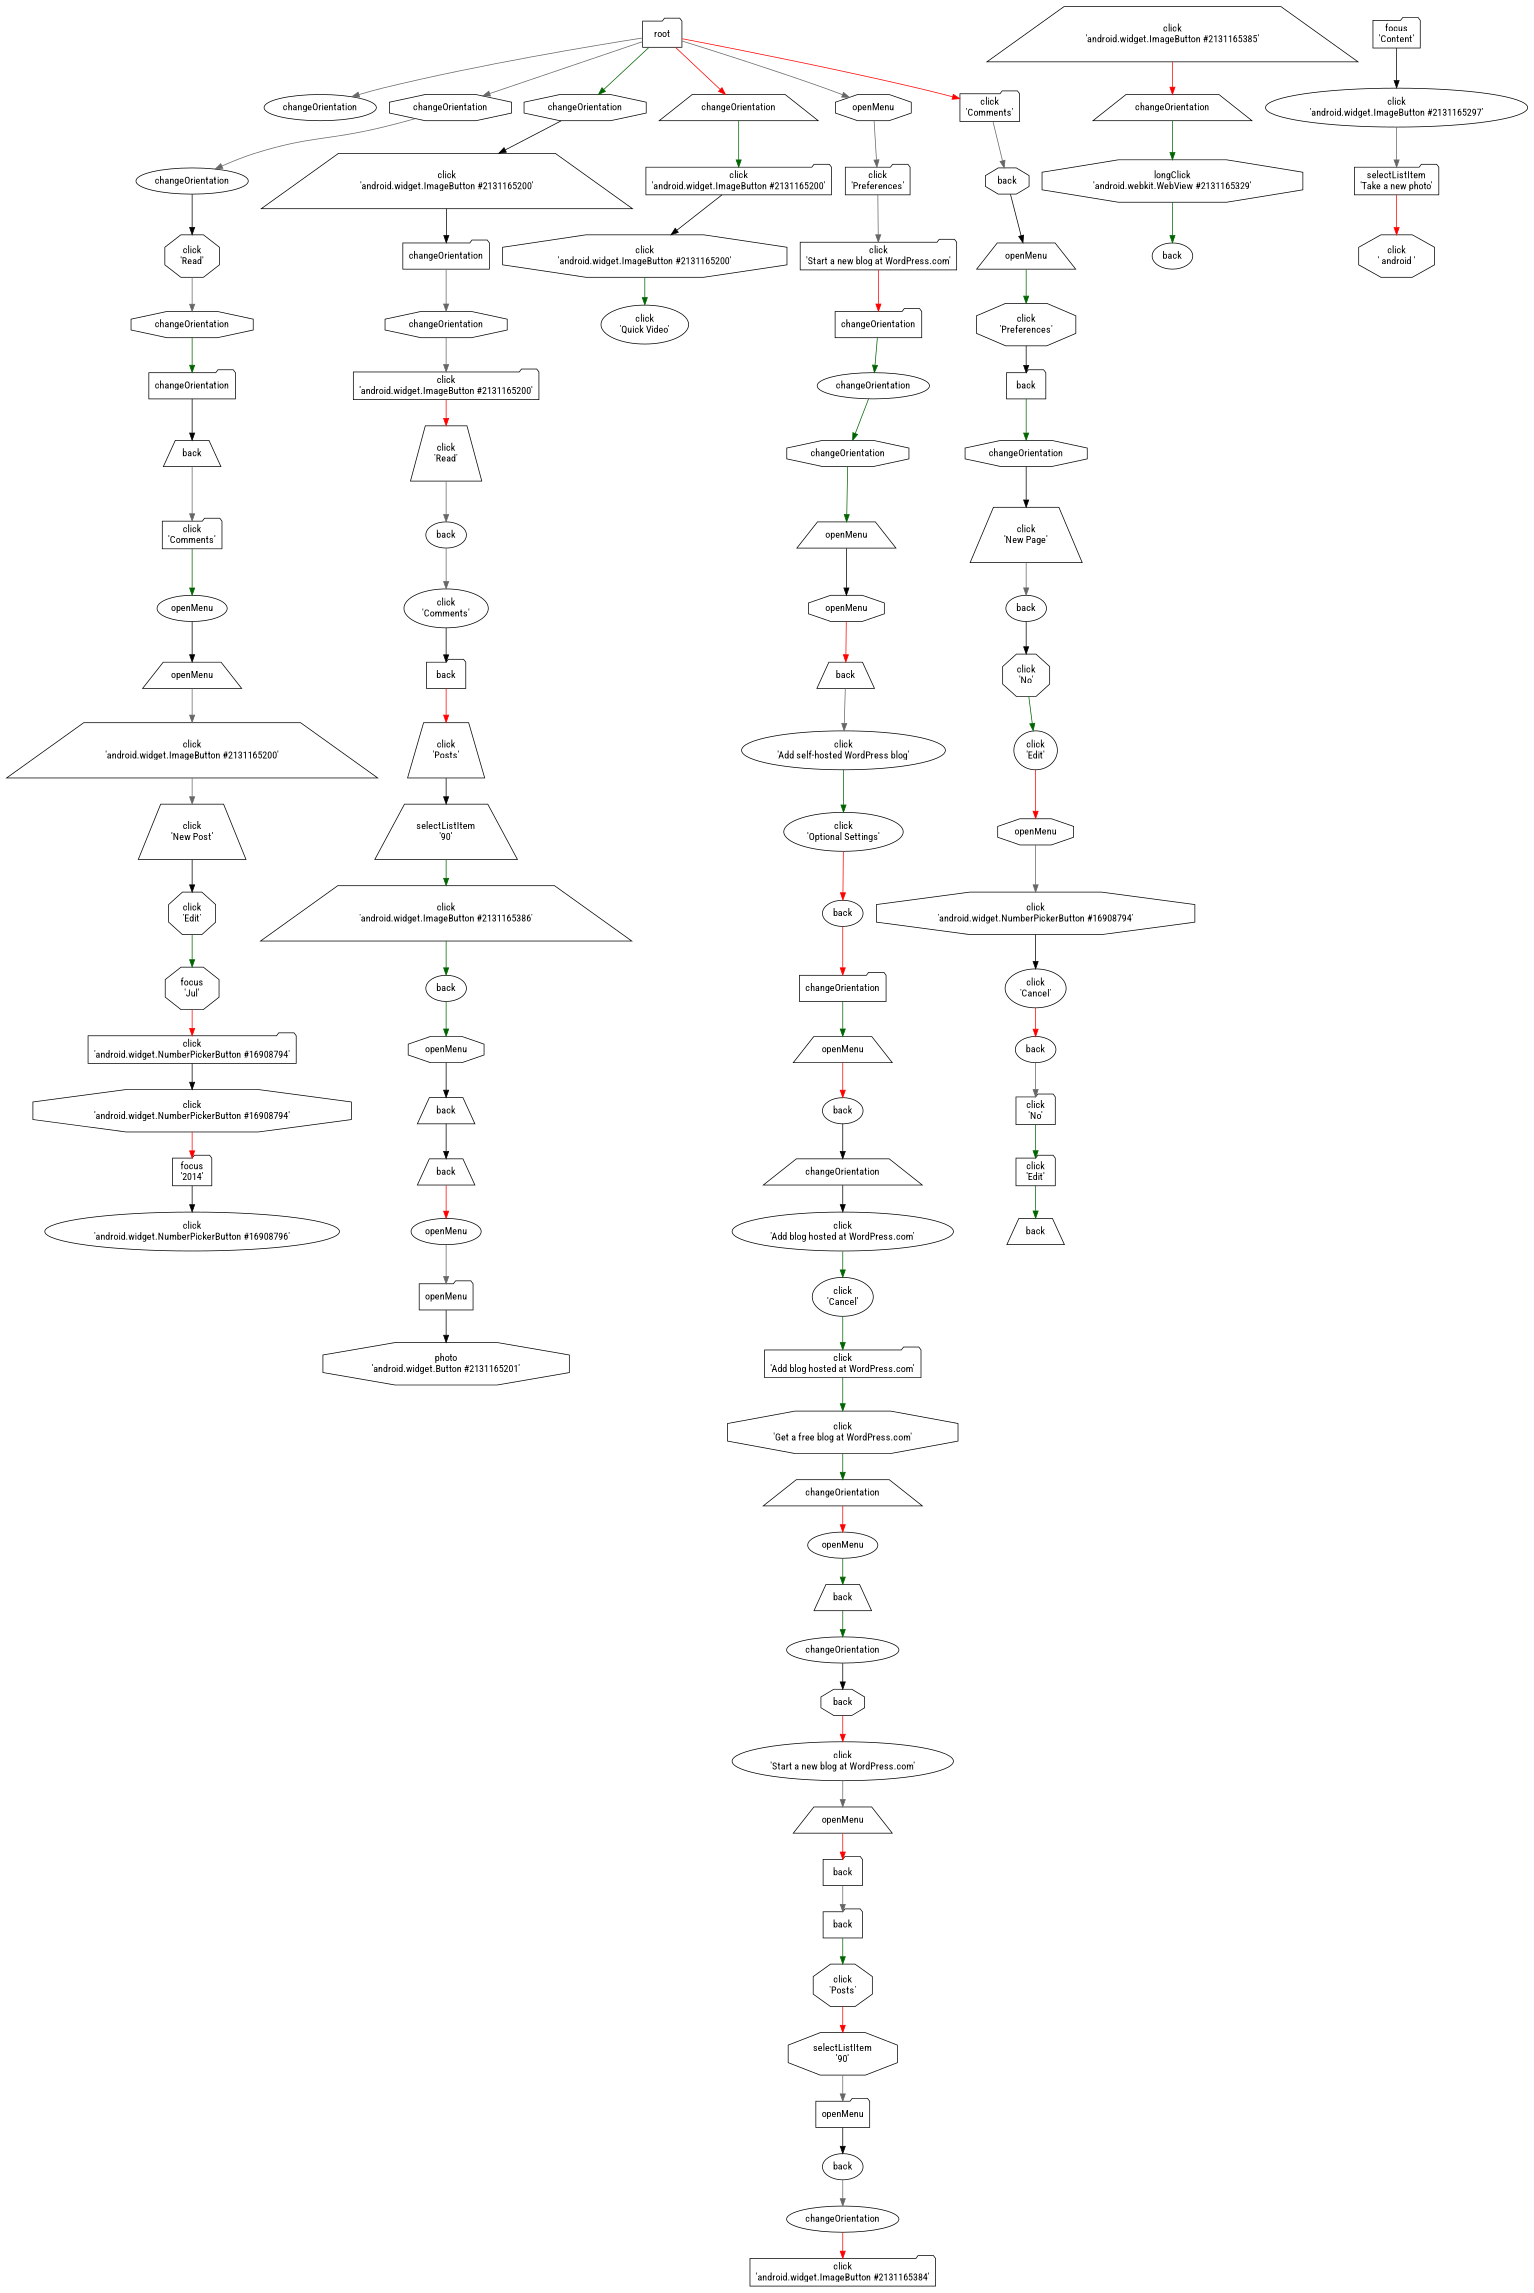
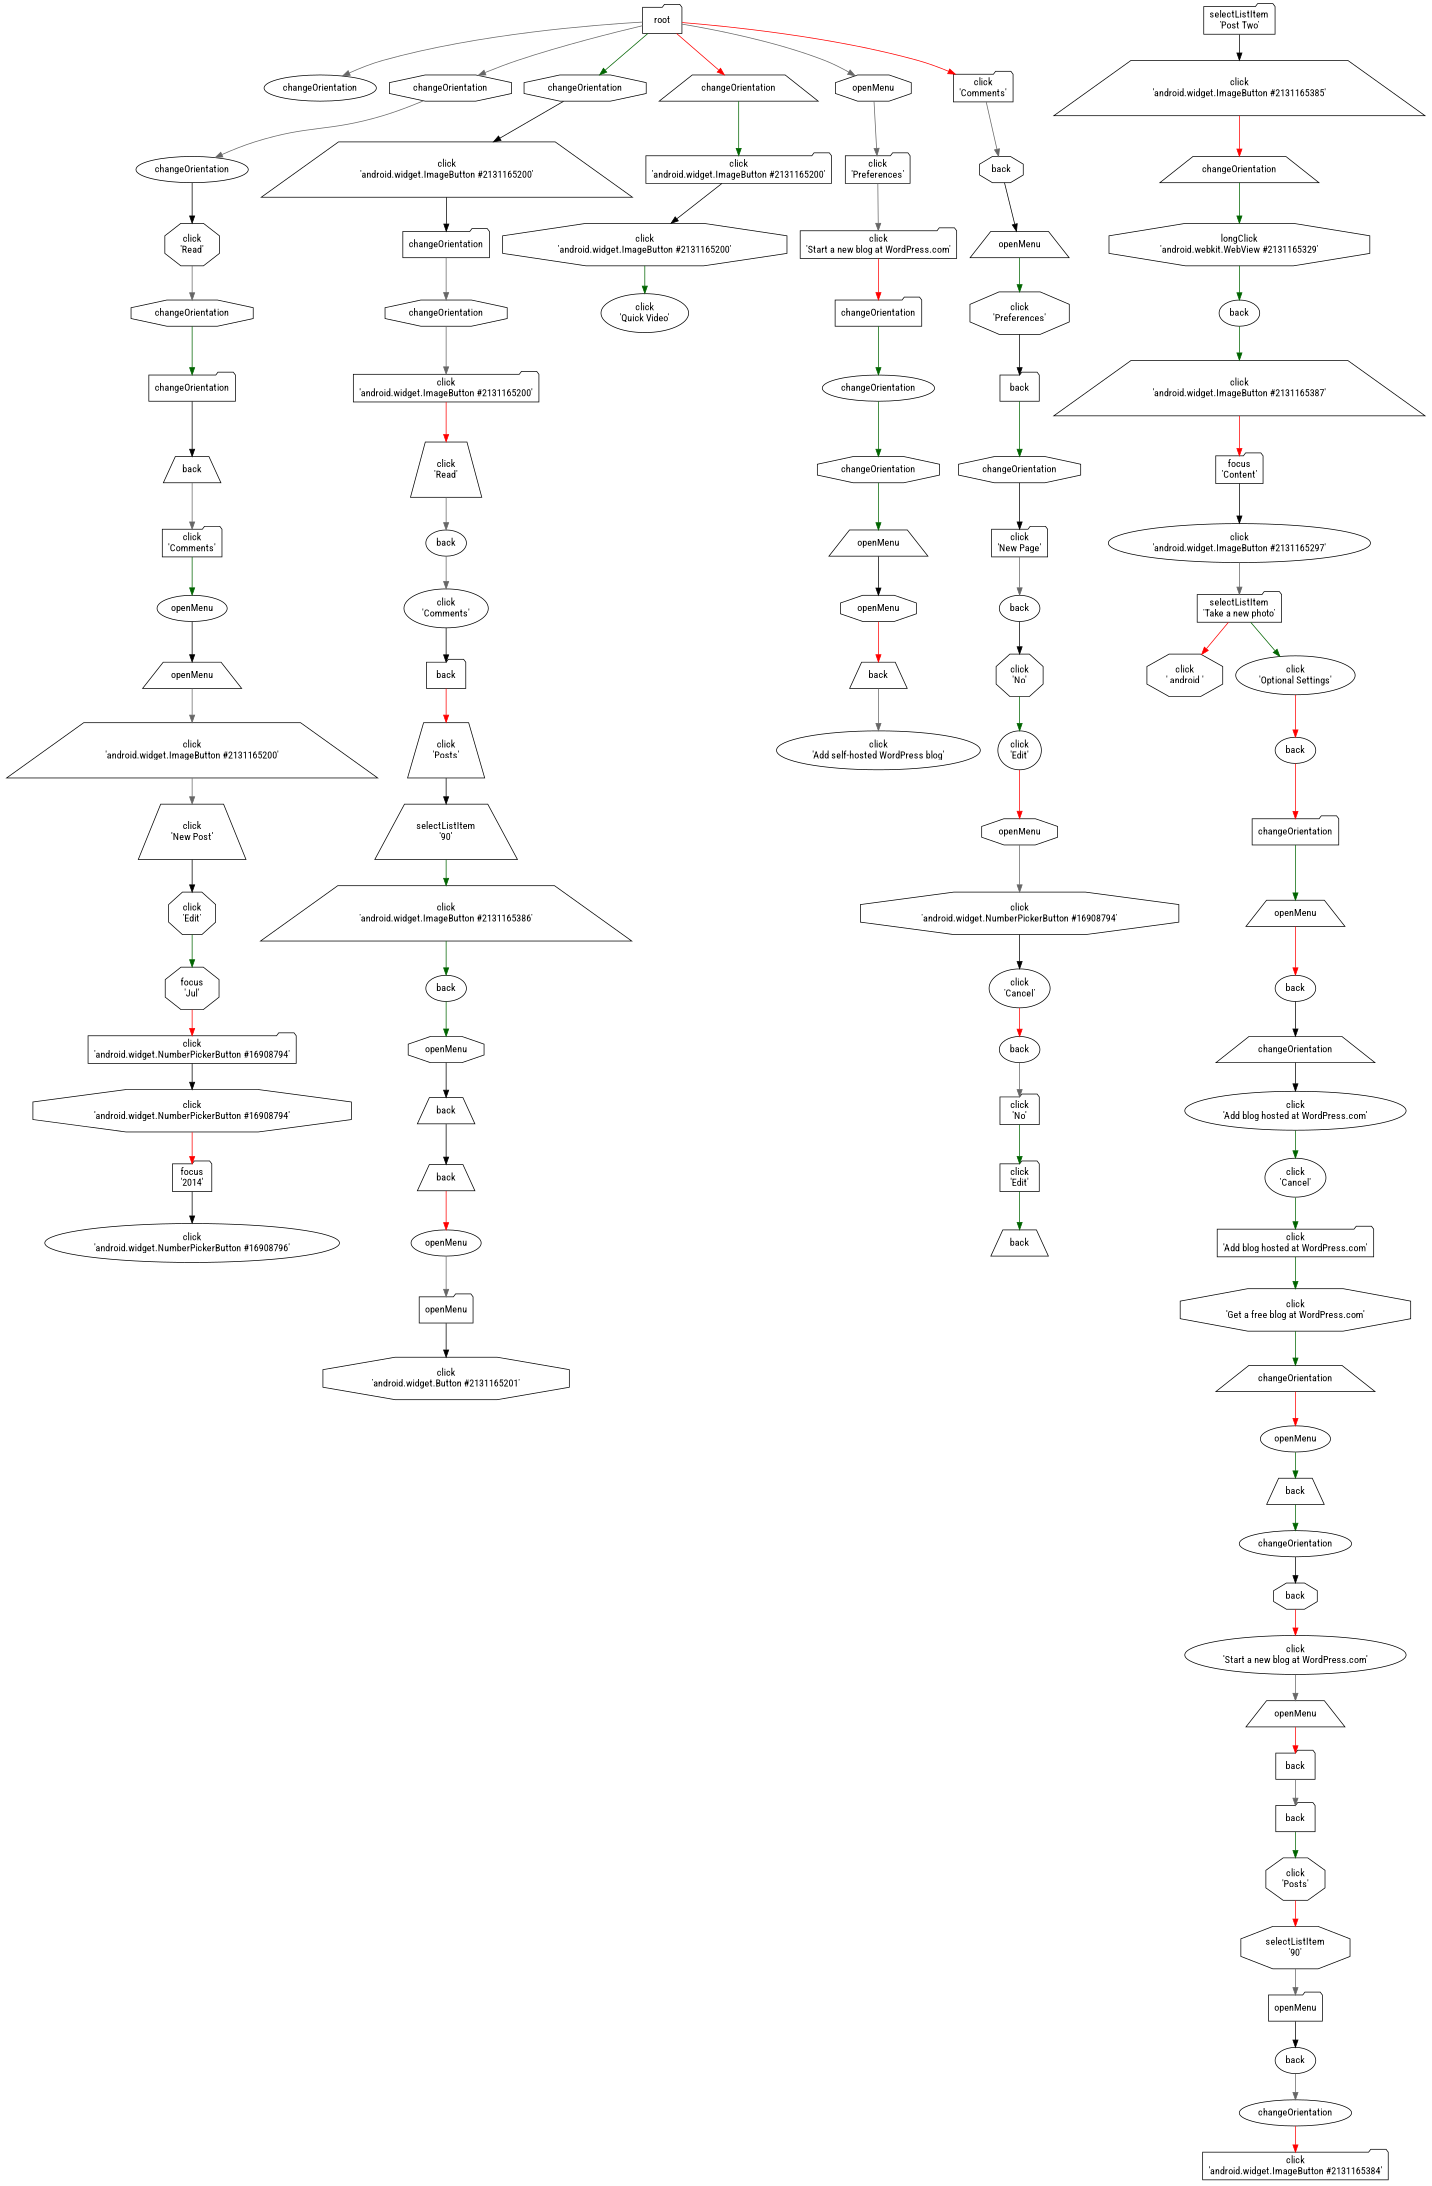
none -> (1239, 20)
none -> (1239, 388)
(1026, 535) -> (1020, 543)
(843, 787) -> (1263, 636)
(446, 1364) -> (446, 1378)
